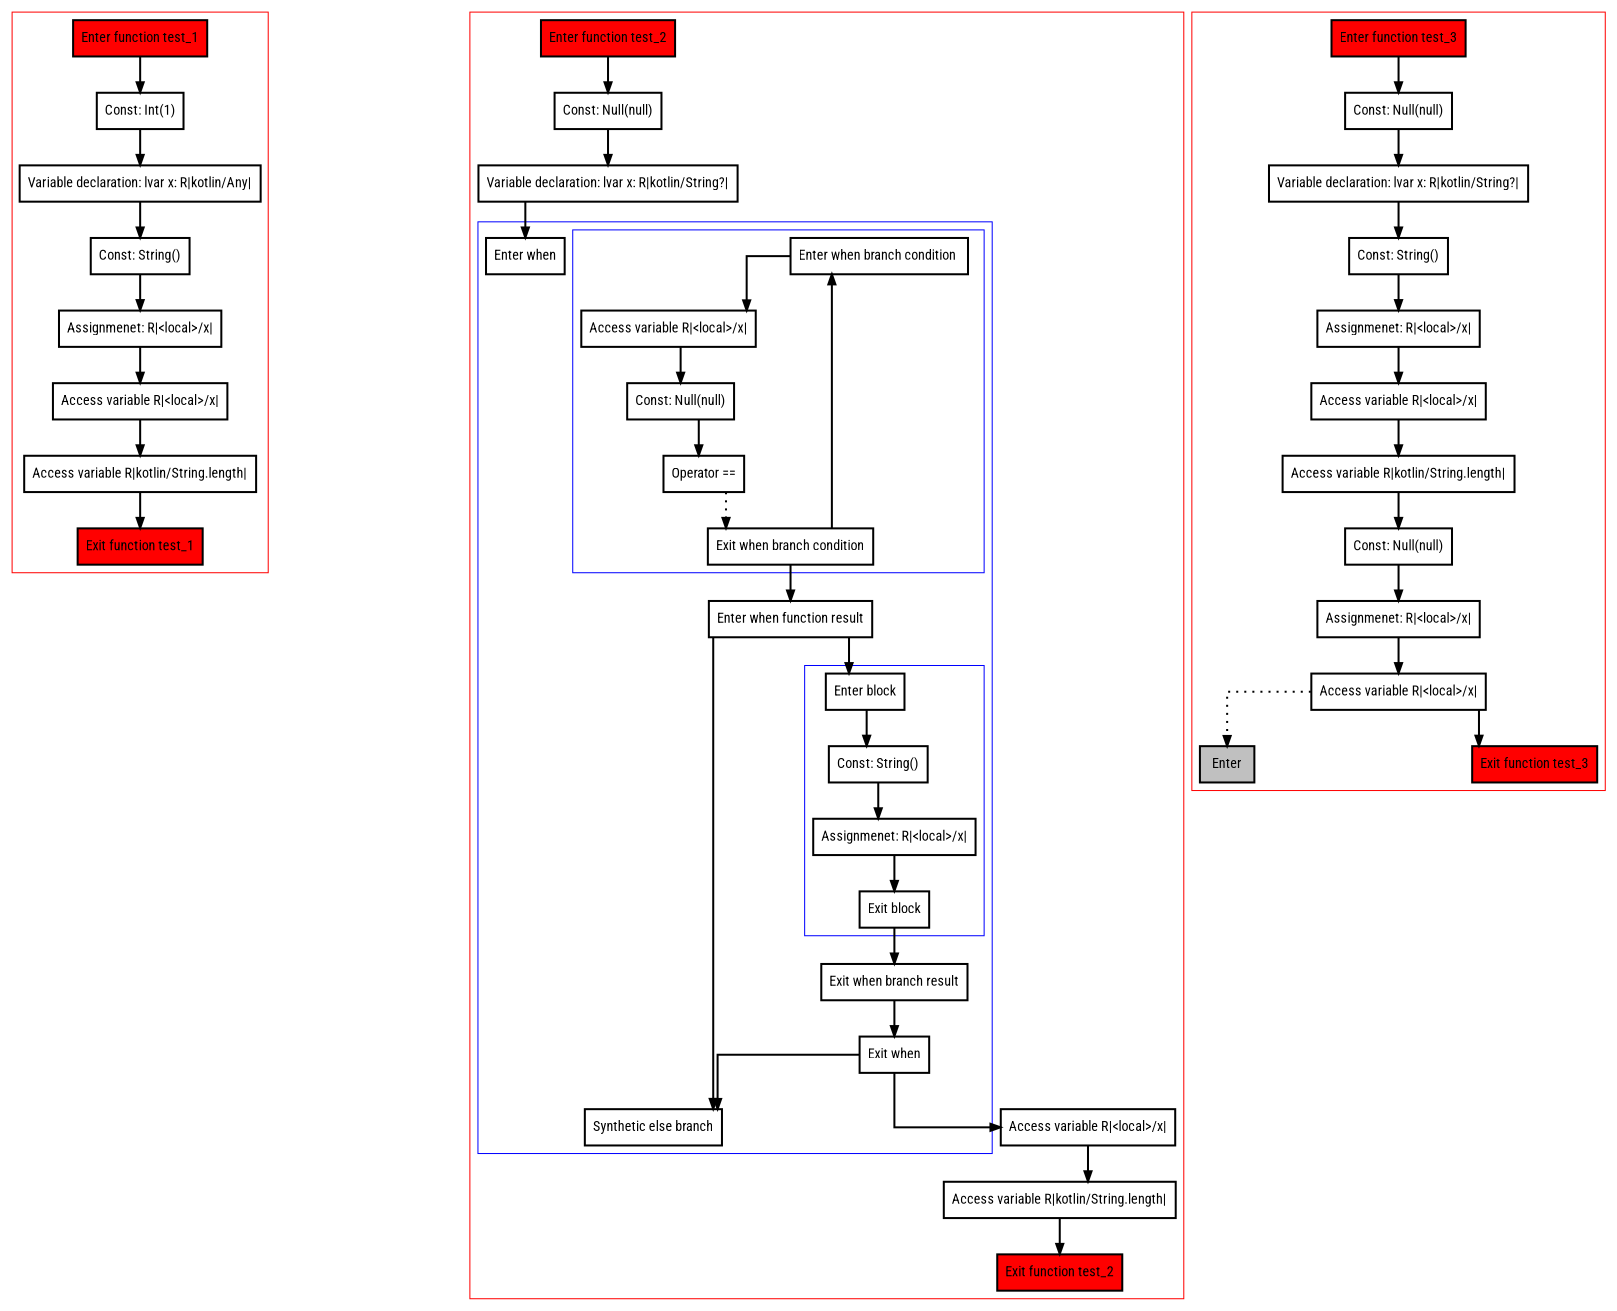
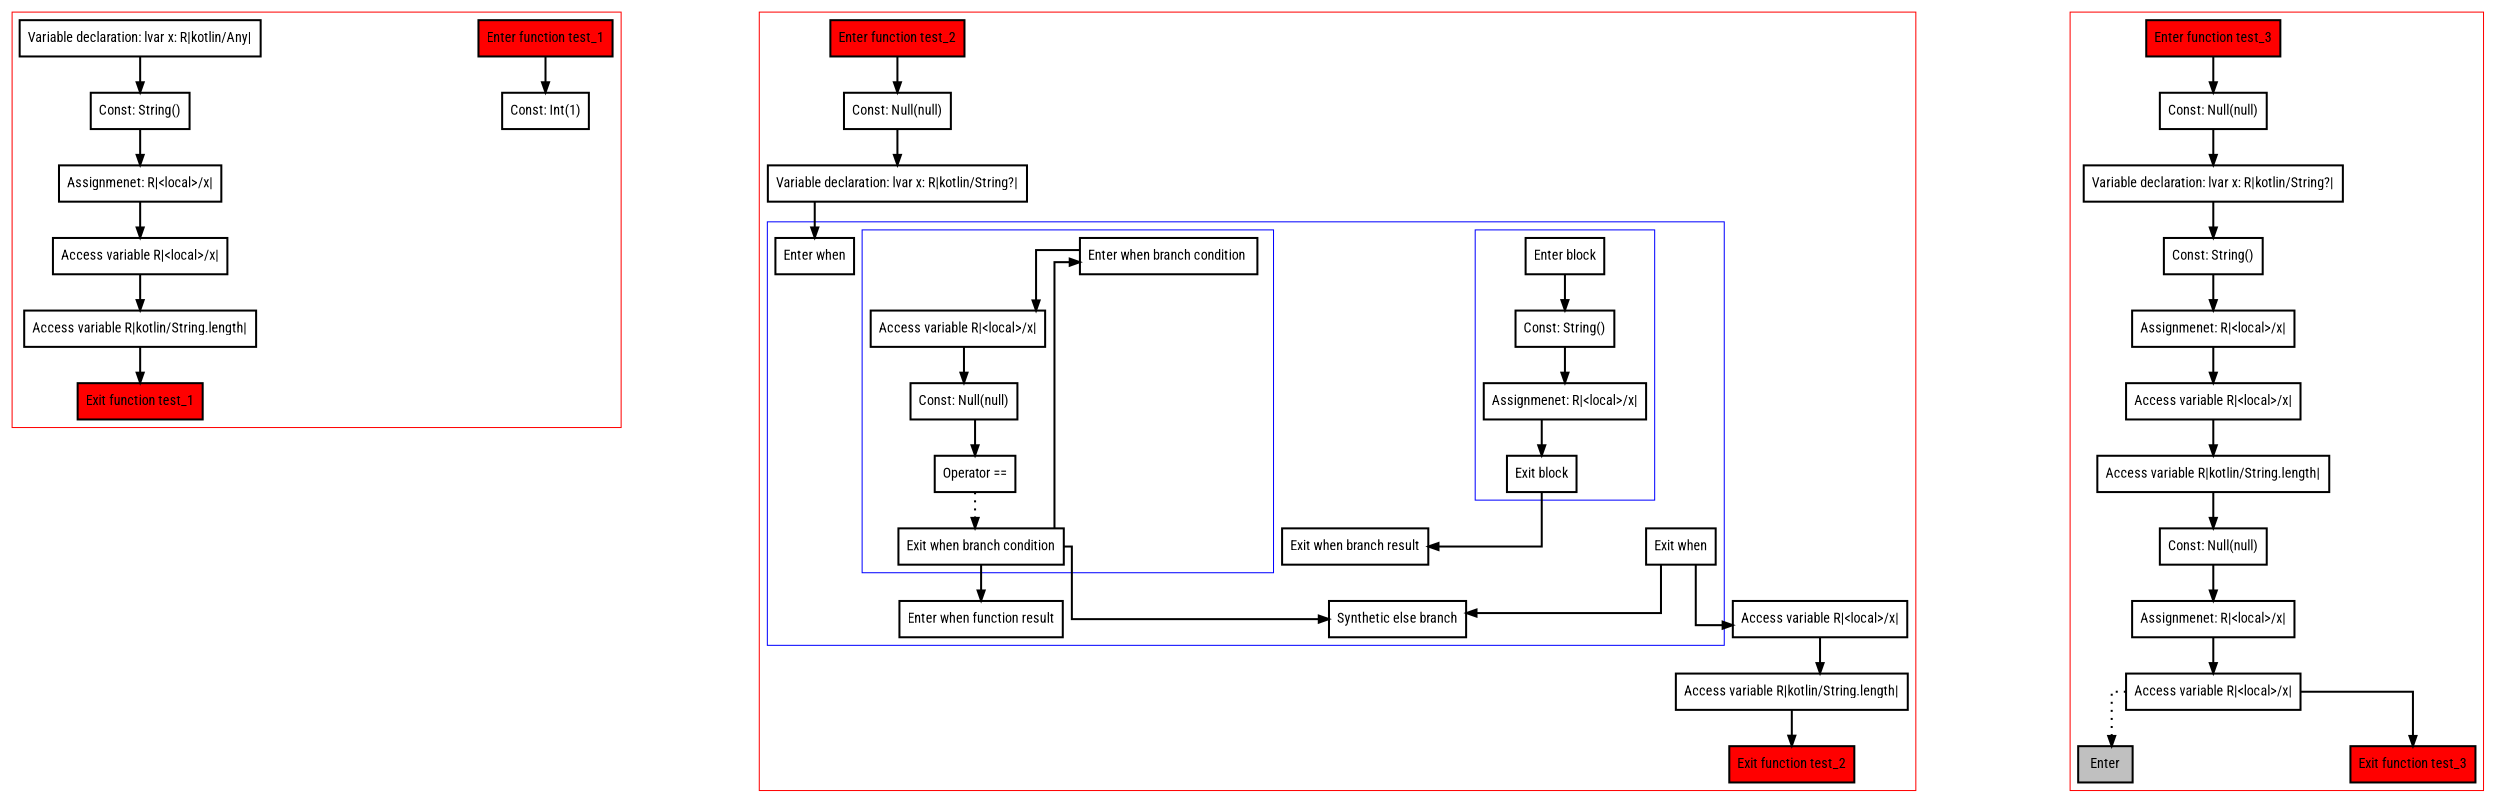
(140, 142) -> none
(849, 650) -> none
(713, 868) -> (1155, 619)
(894, 1013) -> none
